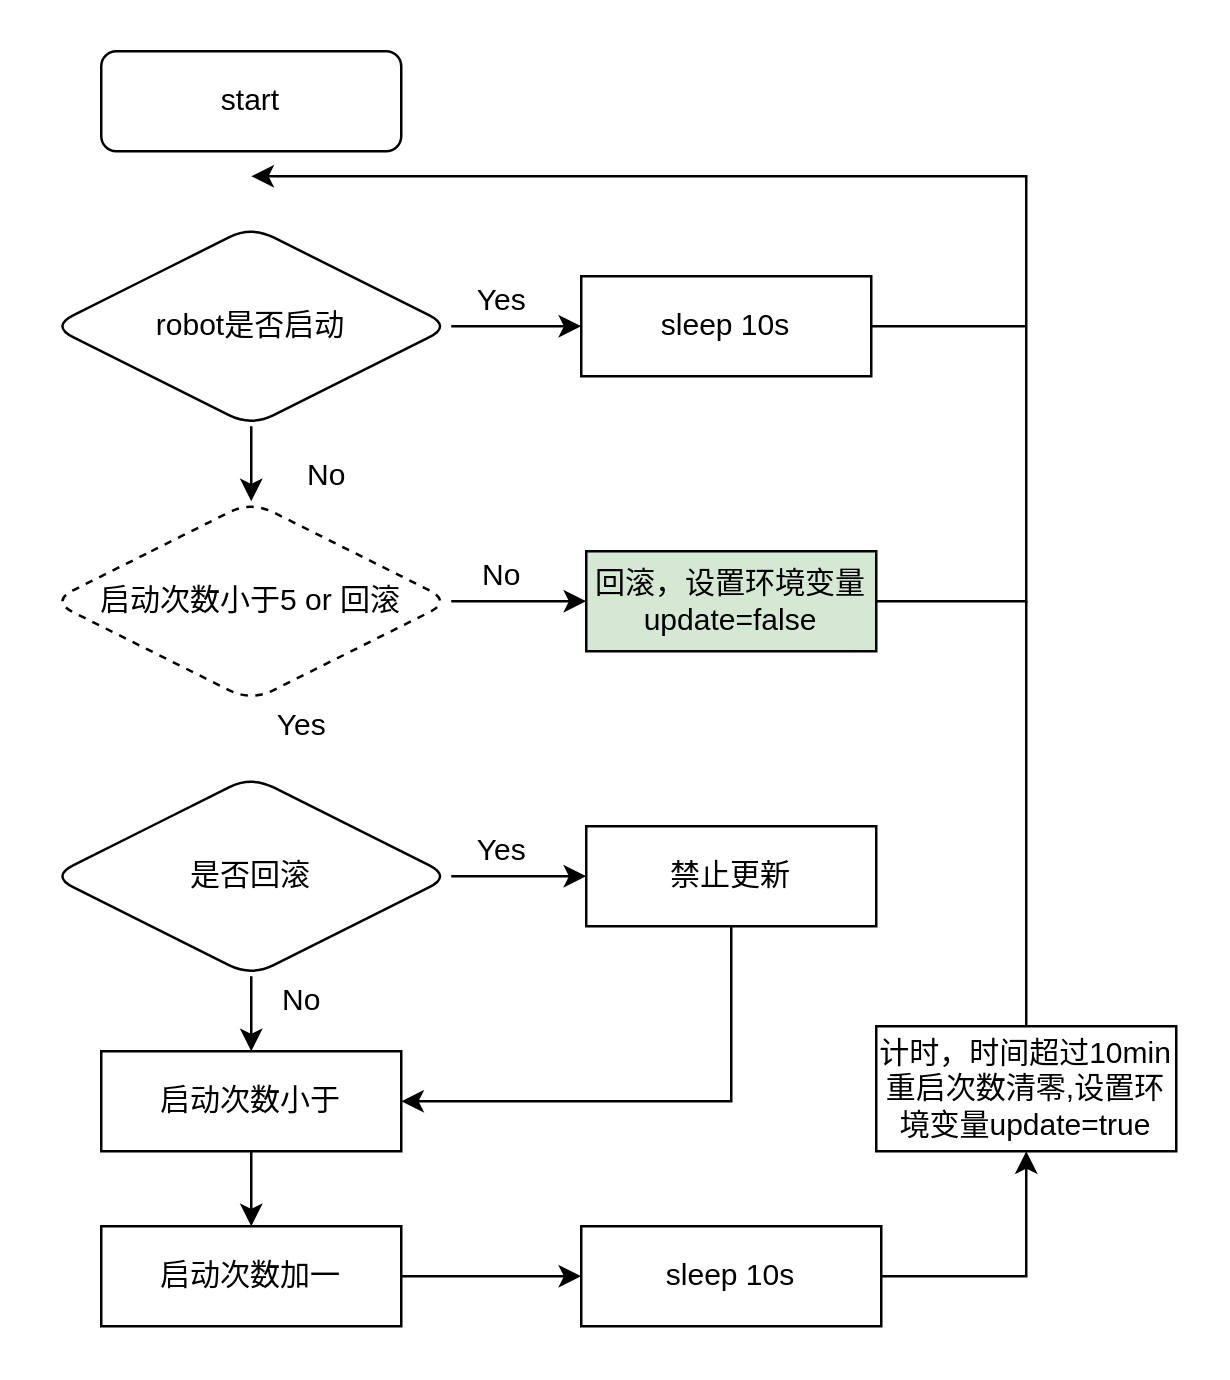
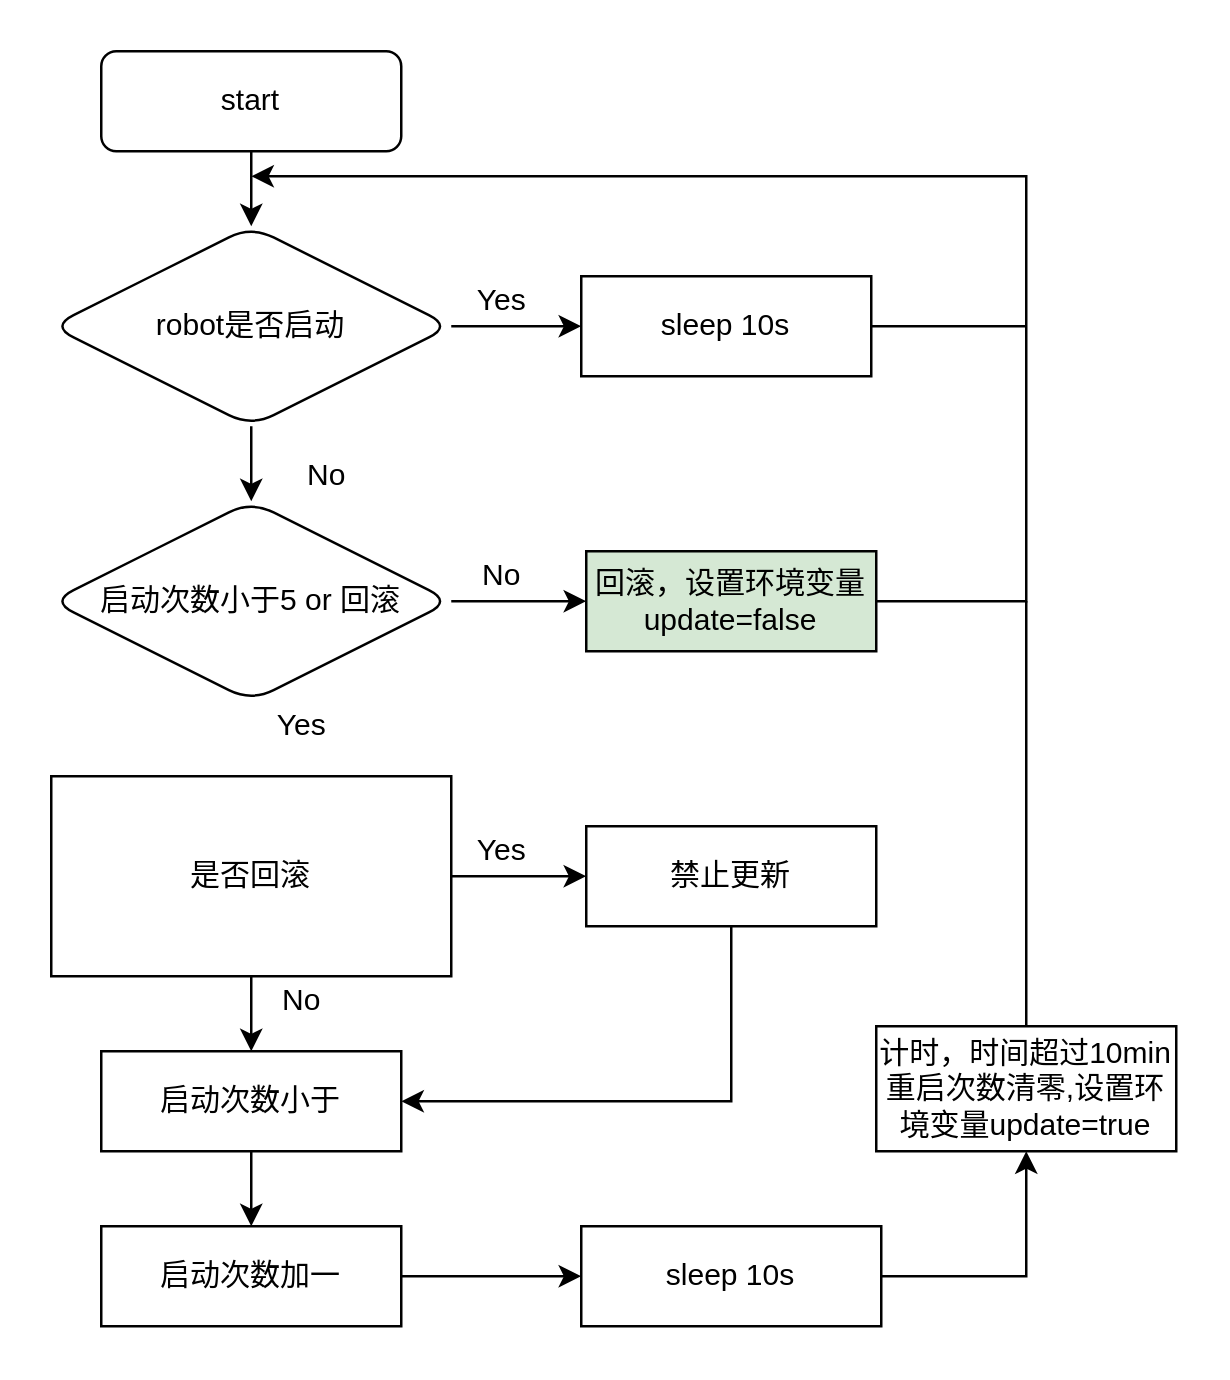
none -> (251, 197)
(251, 601) -> (251, 601)
(251, 876) -> (251, 876)
